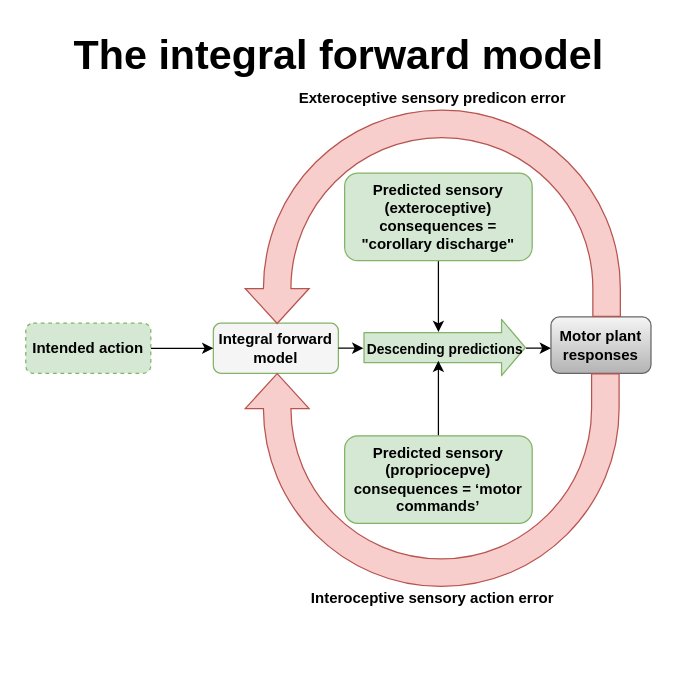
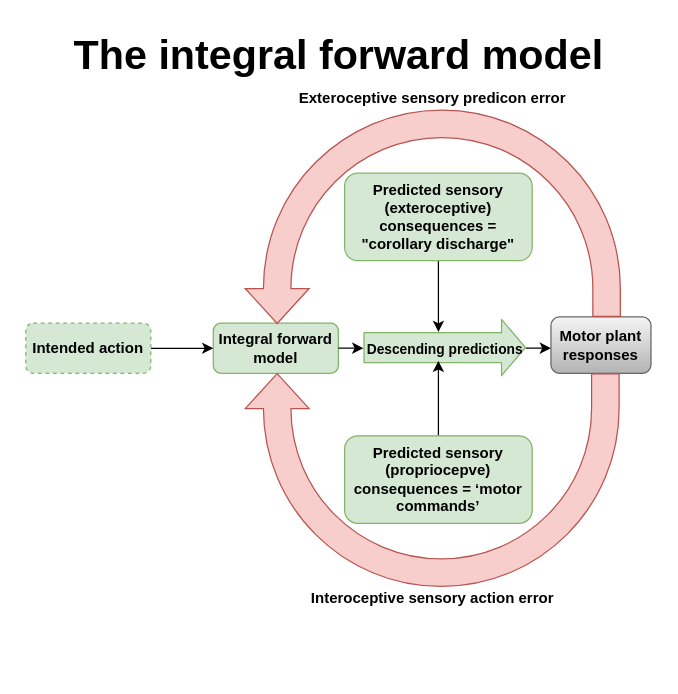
(276, 348) -> (276, 348)
